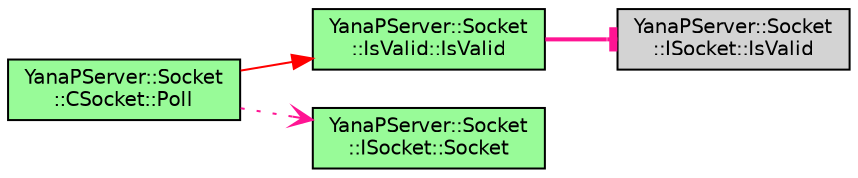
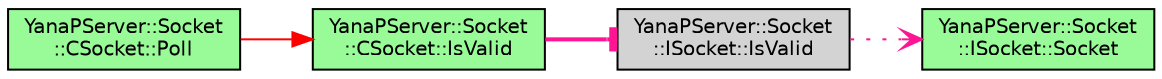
(429, 39) -> (429, 39)
(267, 112) -> (876, 39)
